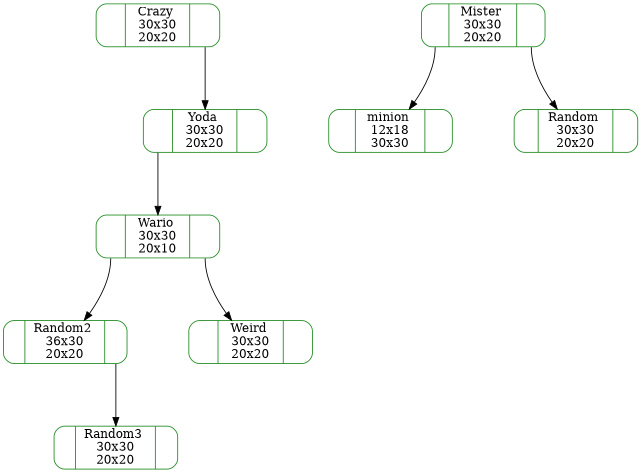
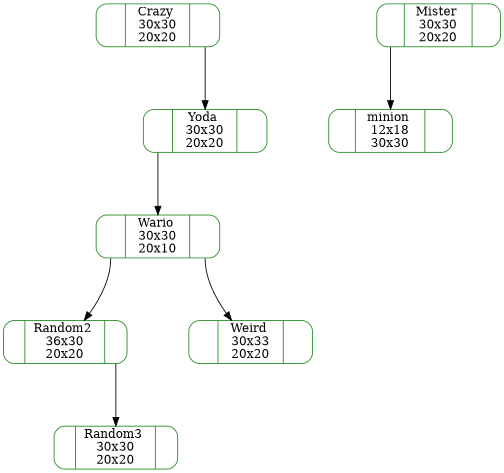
(576, 131) -> none
(251, 342) -> (251, 342)
